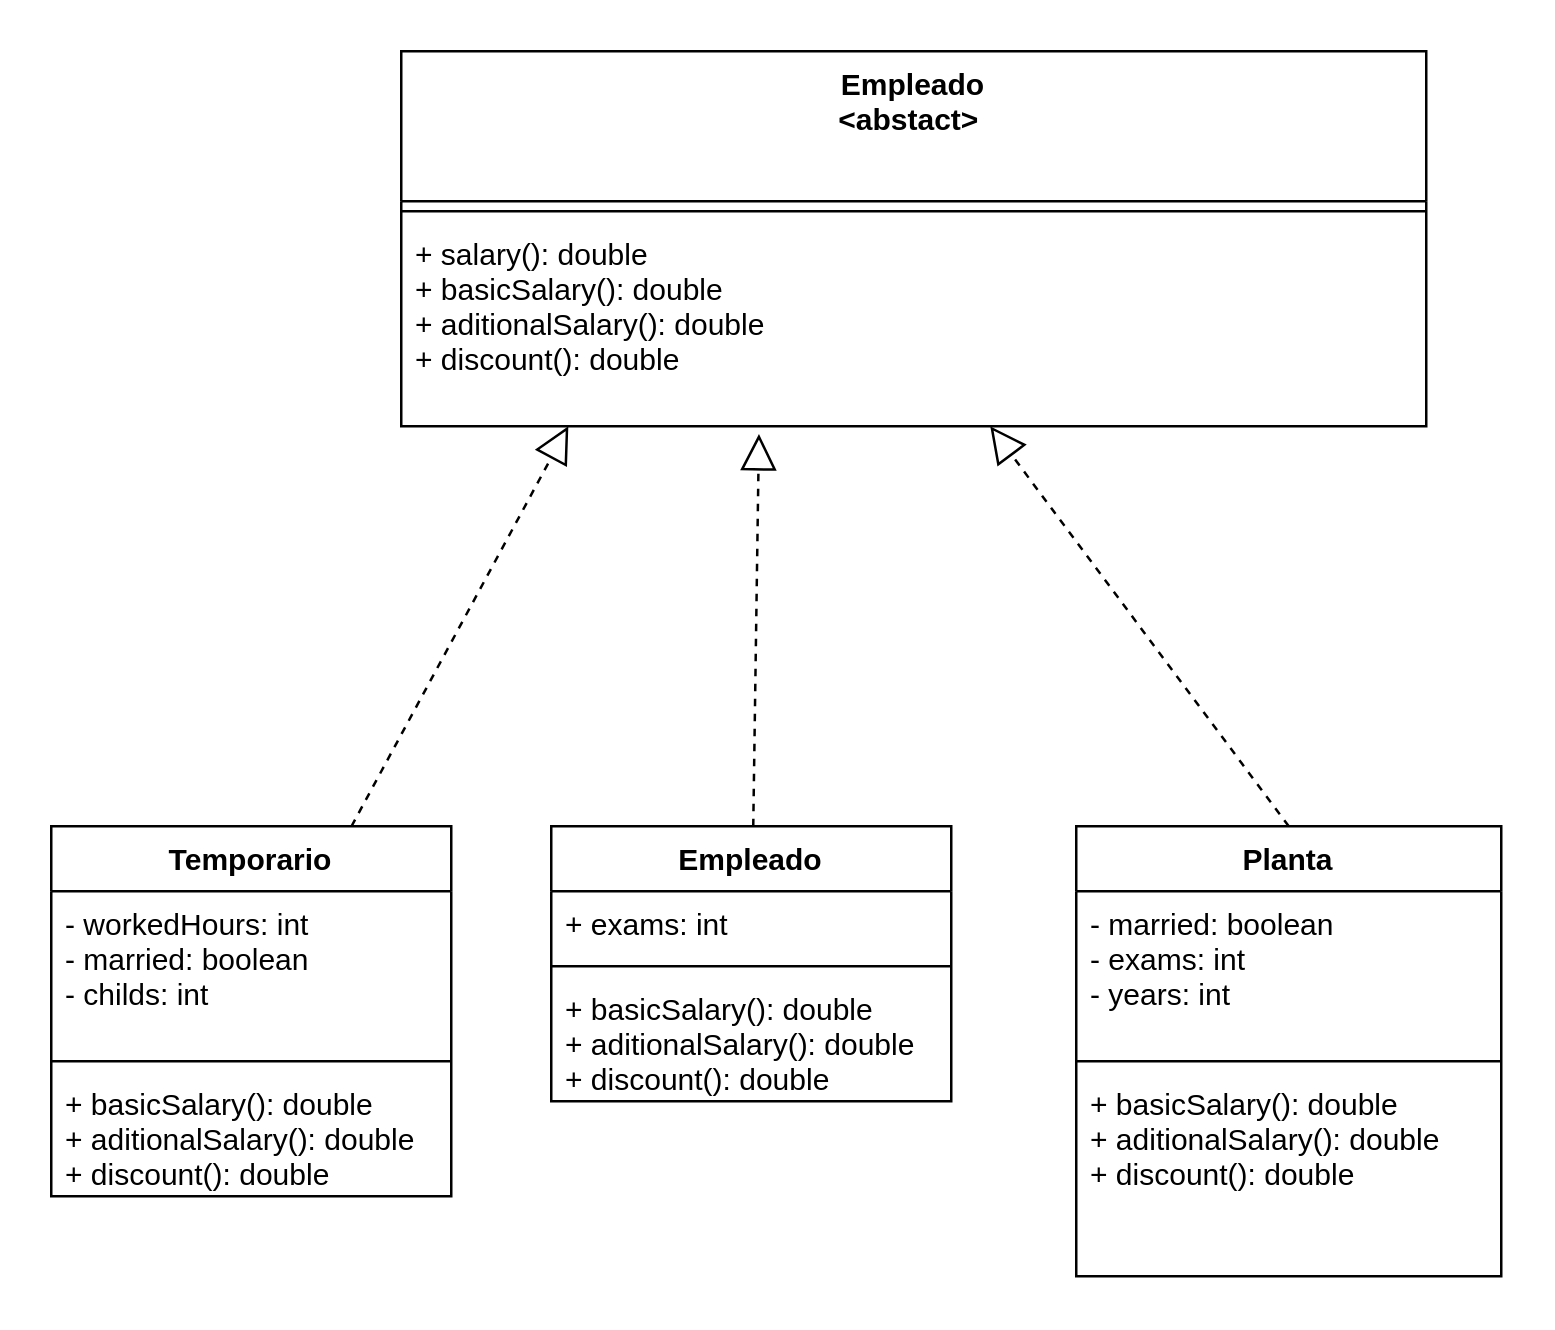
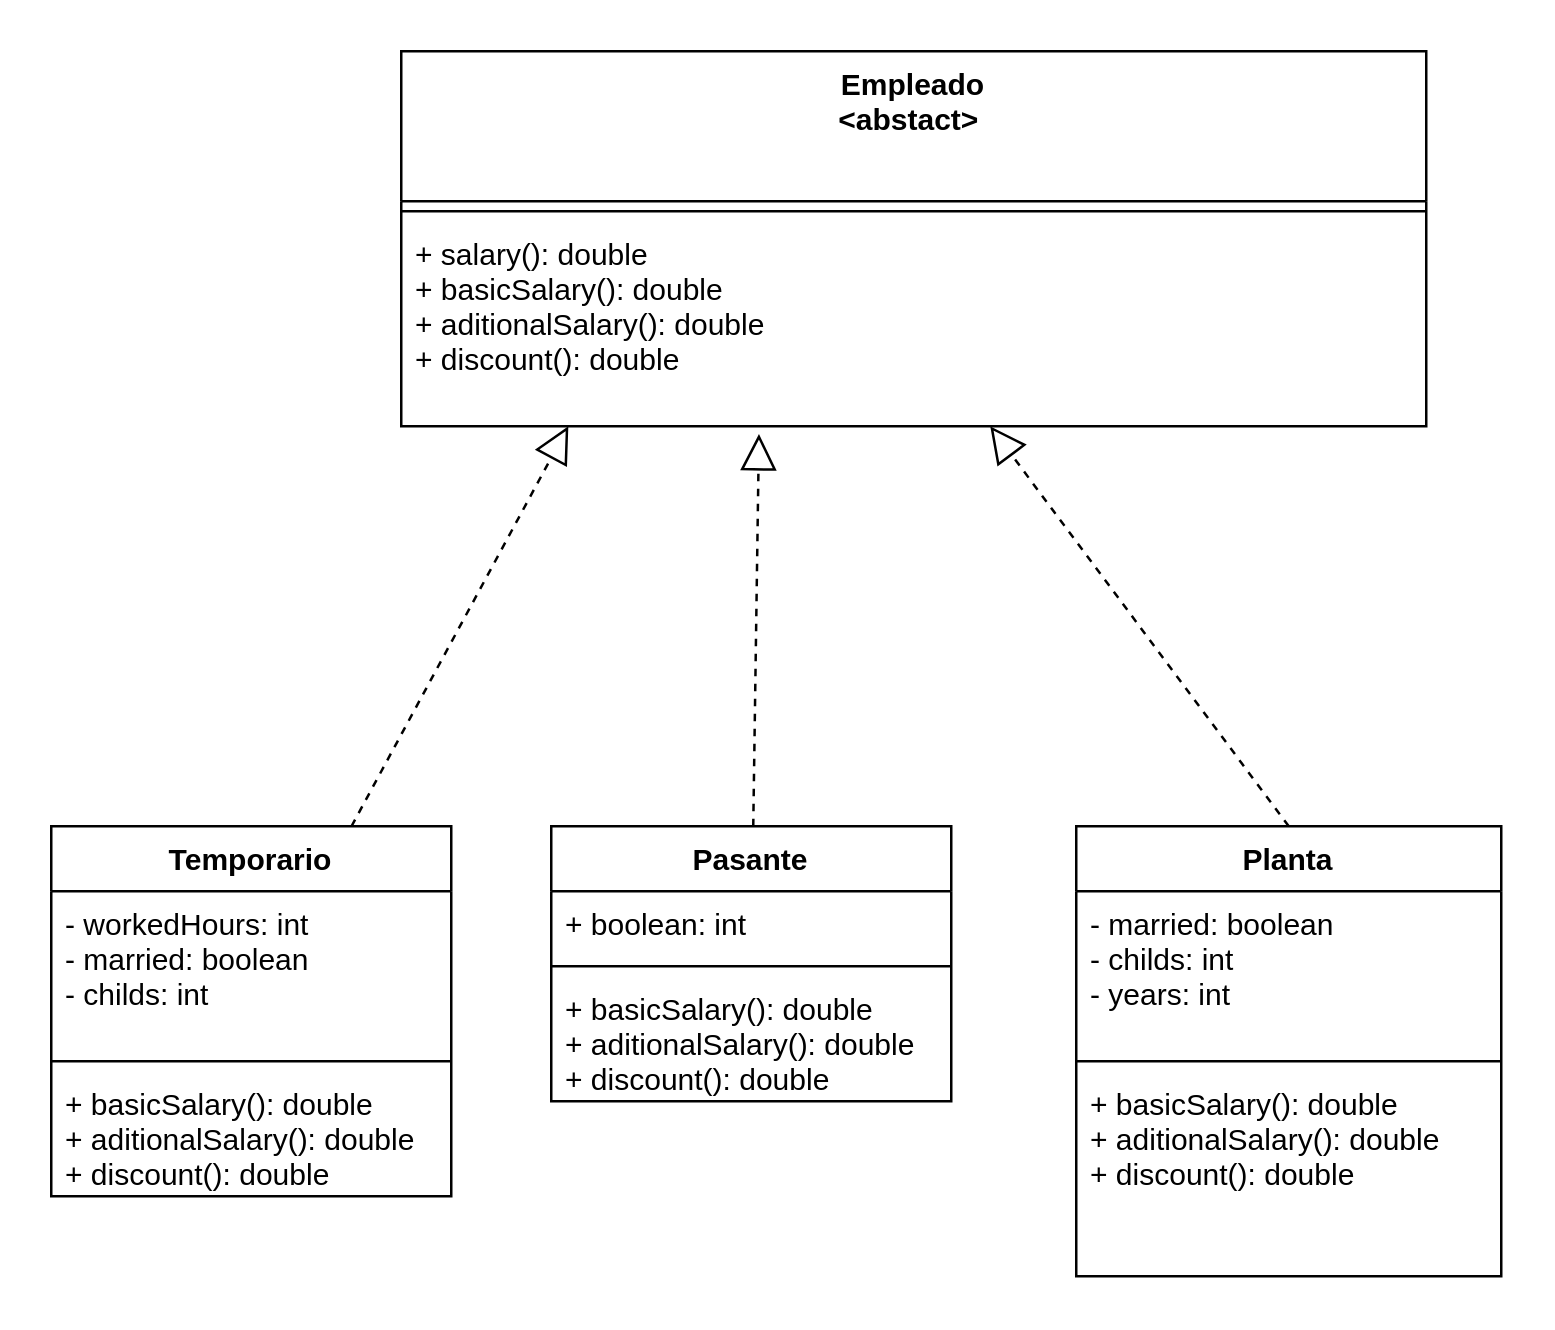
(750, 860) -> (750, 860)
(650, 925) -> (663, 925)
(1222, 925) -> (1222, 925)
